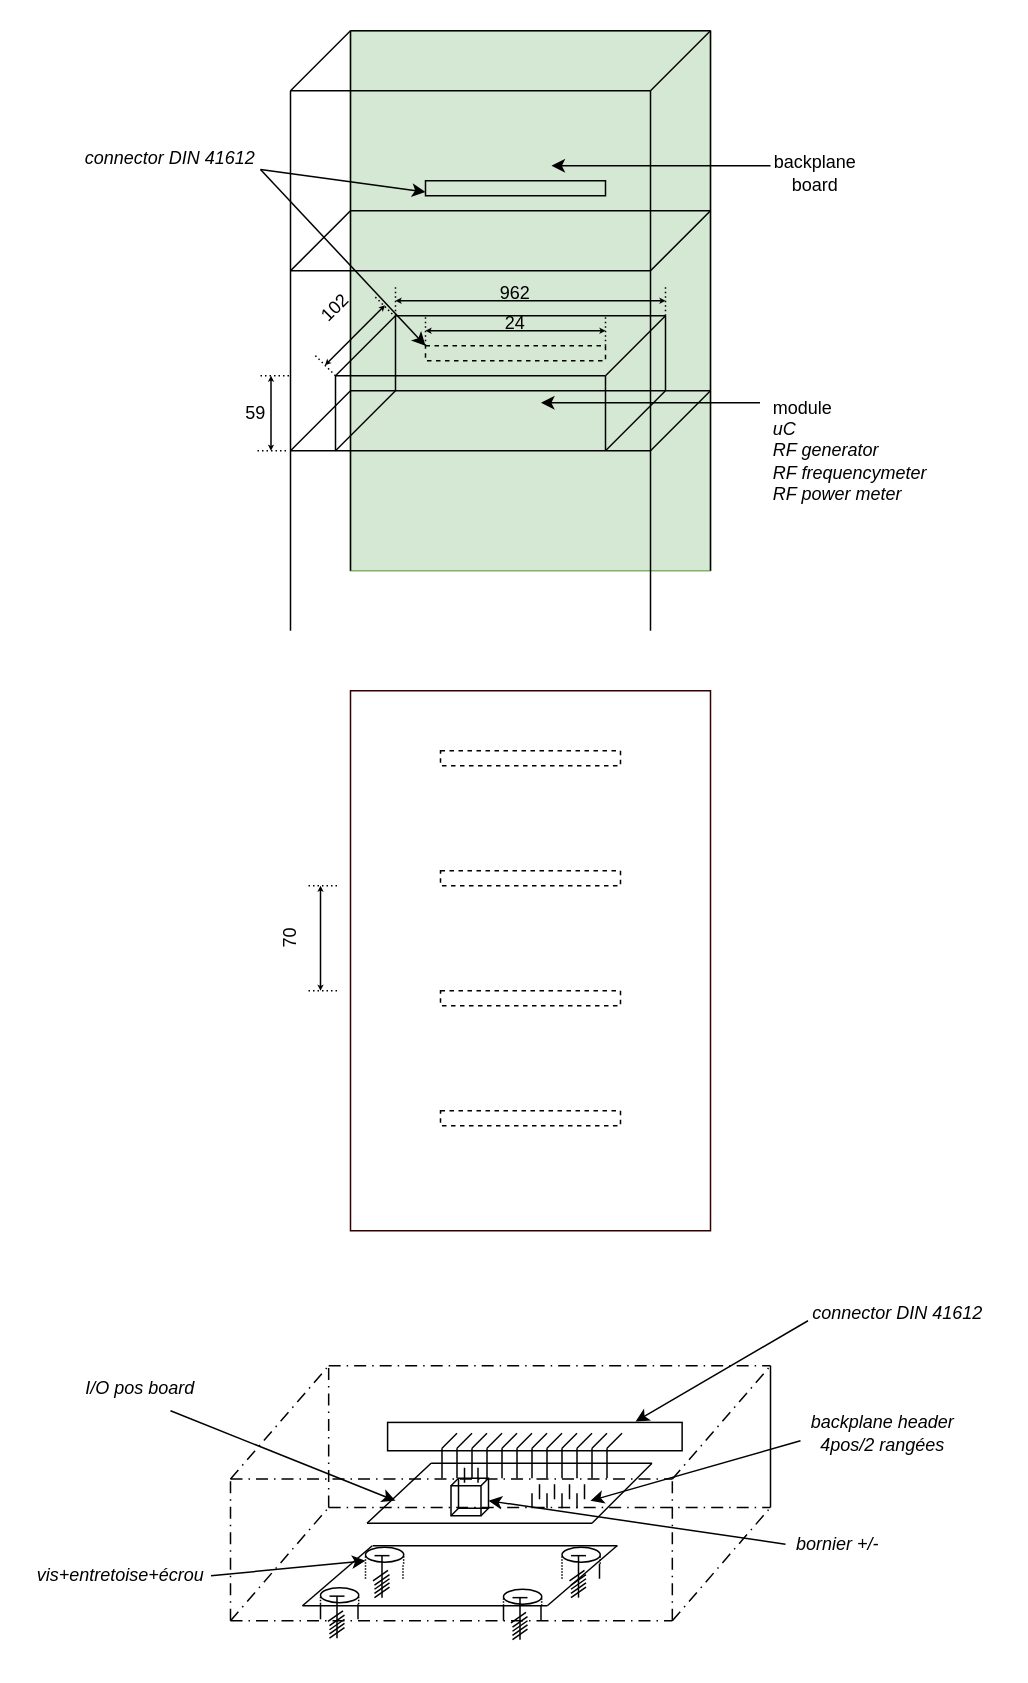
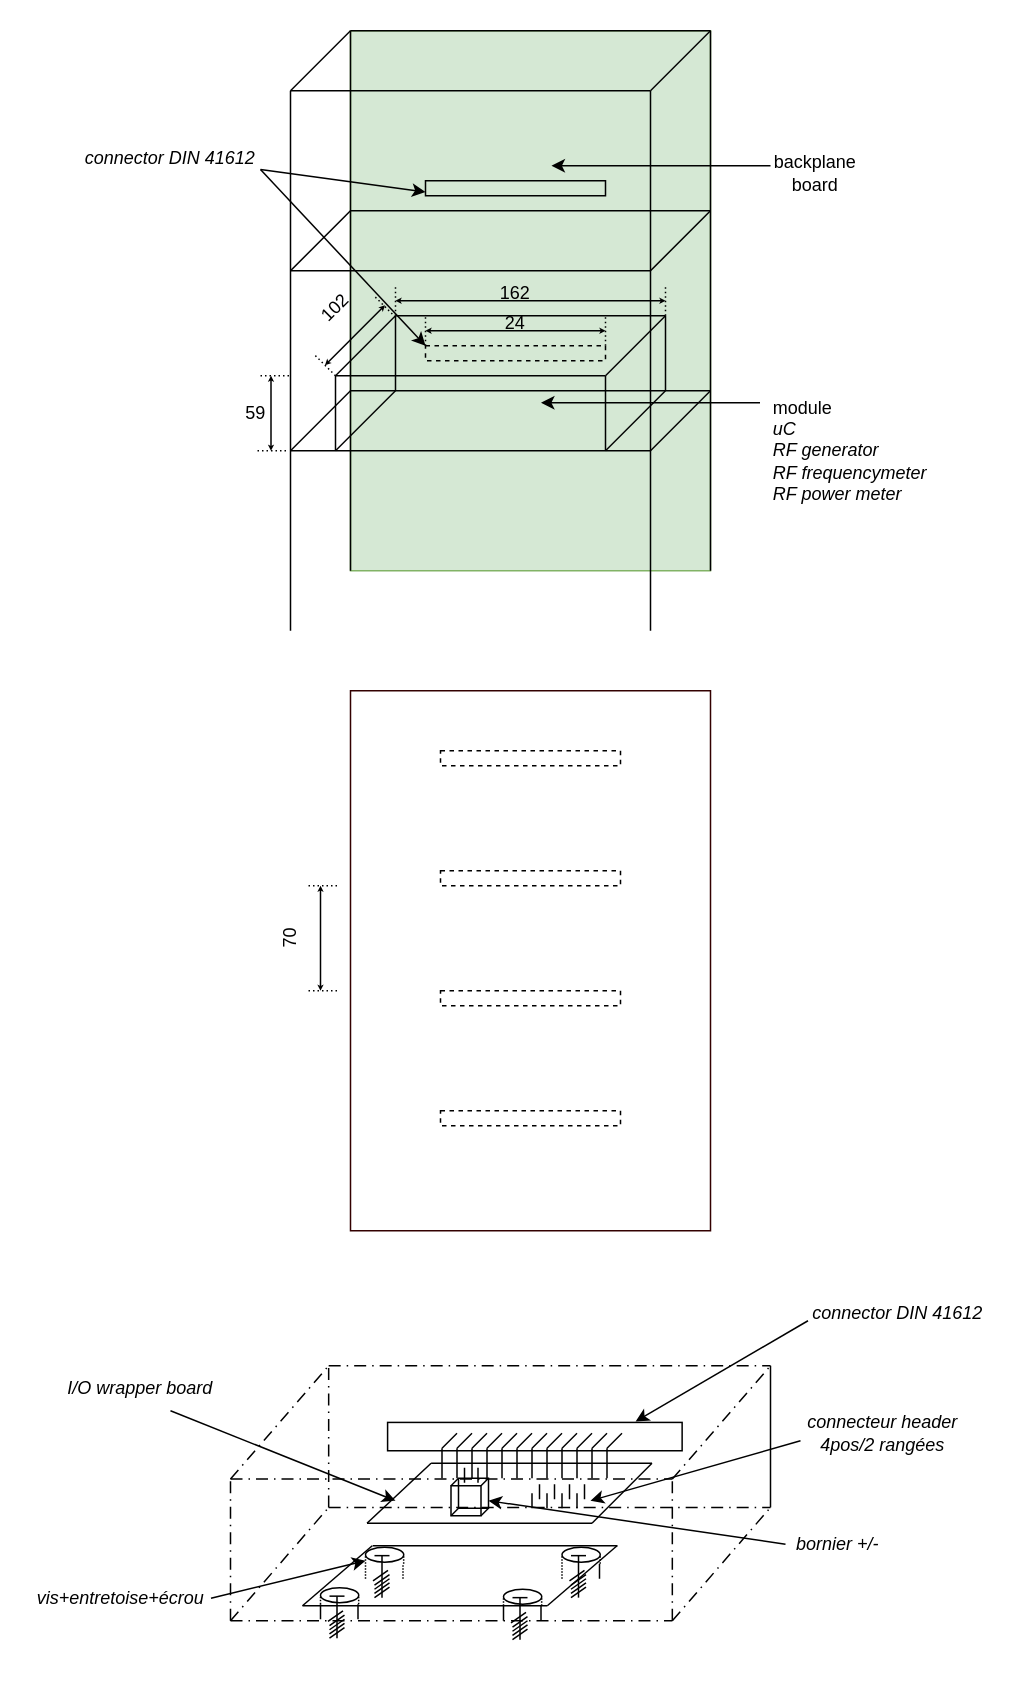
(515, 293) -> (515, 293)
(140, 1388) -> (140, 1388)
(883, 1433) -> (883, 1433)
(121, 1576) -> (121, 1598)
